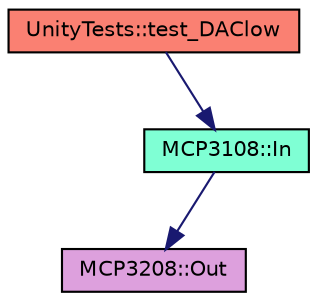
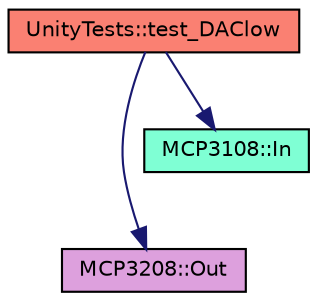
(196, 202) -> (123, 140)
